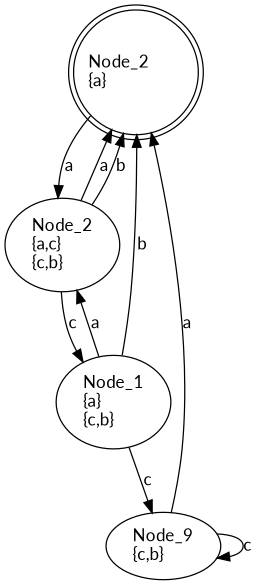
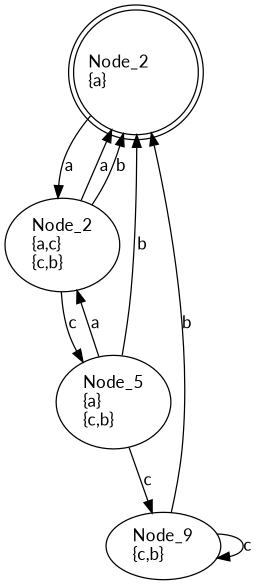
(187, 324) -> (187, 324)
(113, 402) -> (113, 402)
